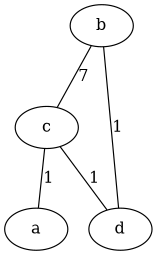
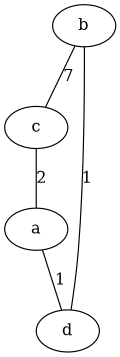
(49, 178) -> (42, 178)
(84, 178) -> (52, 280)
